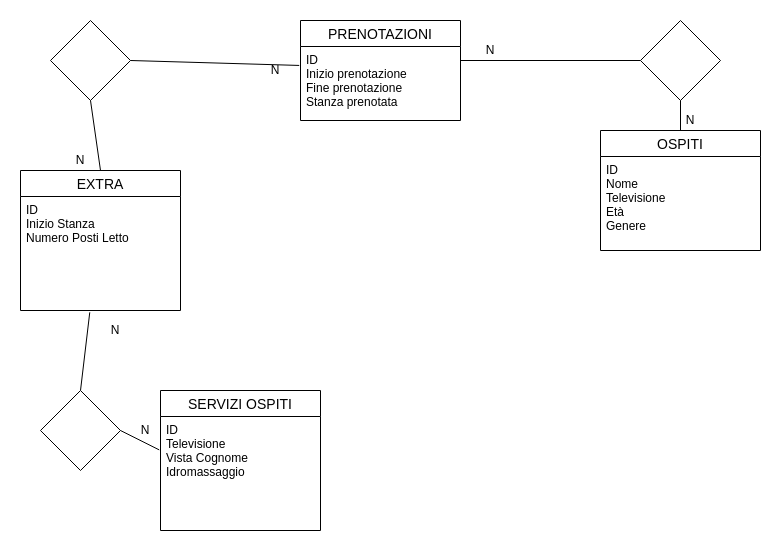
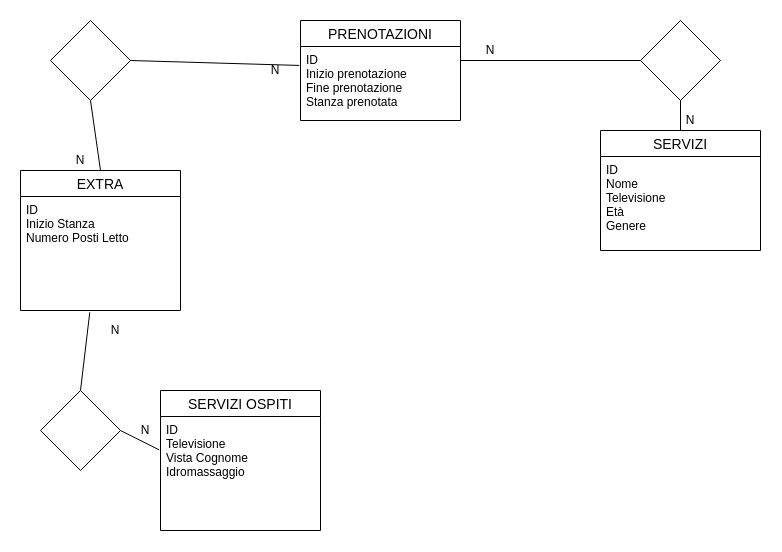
(680, 144) -> (680, 144)
